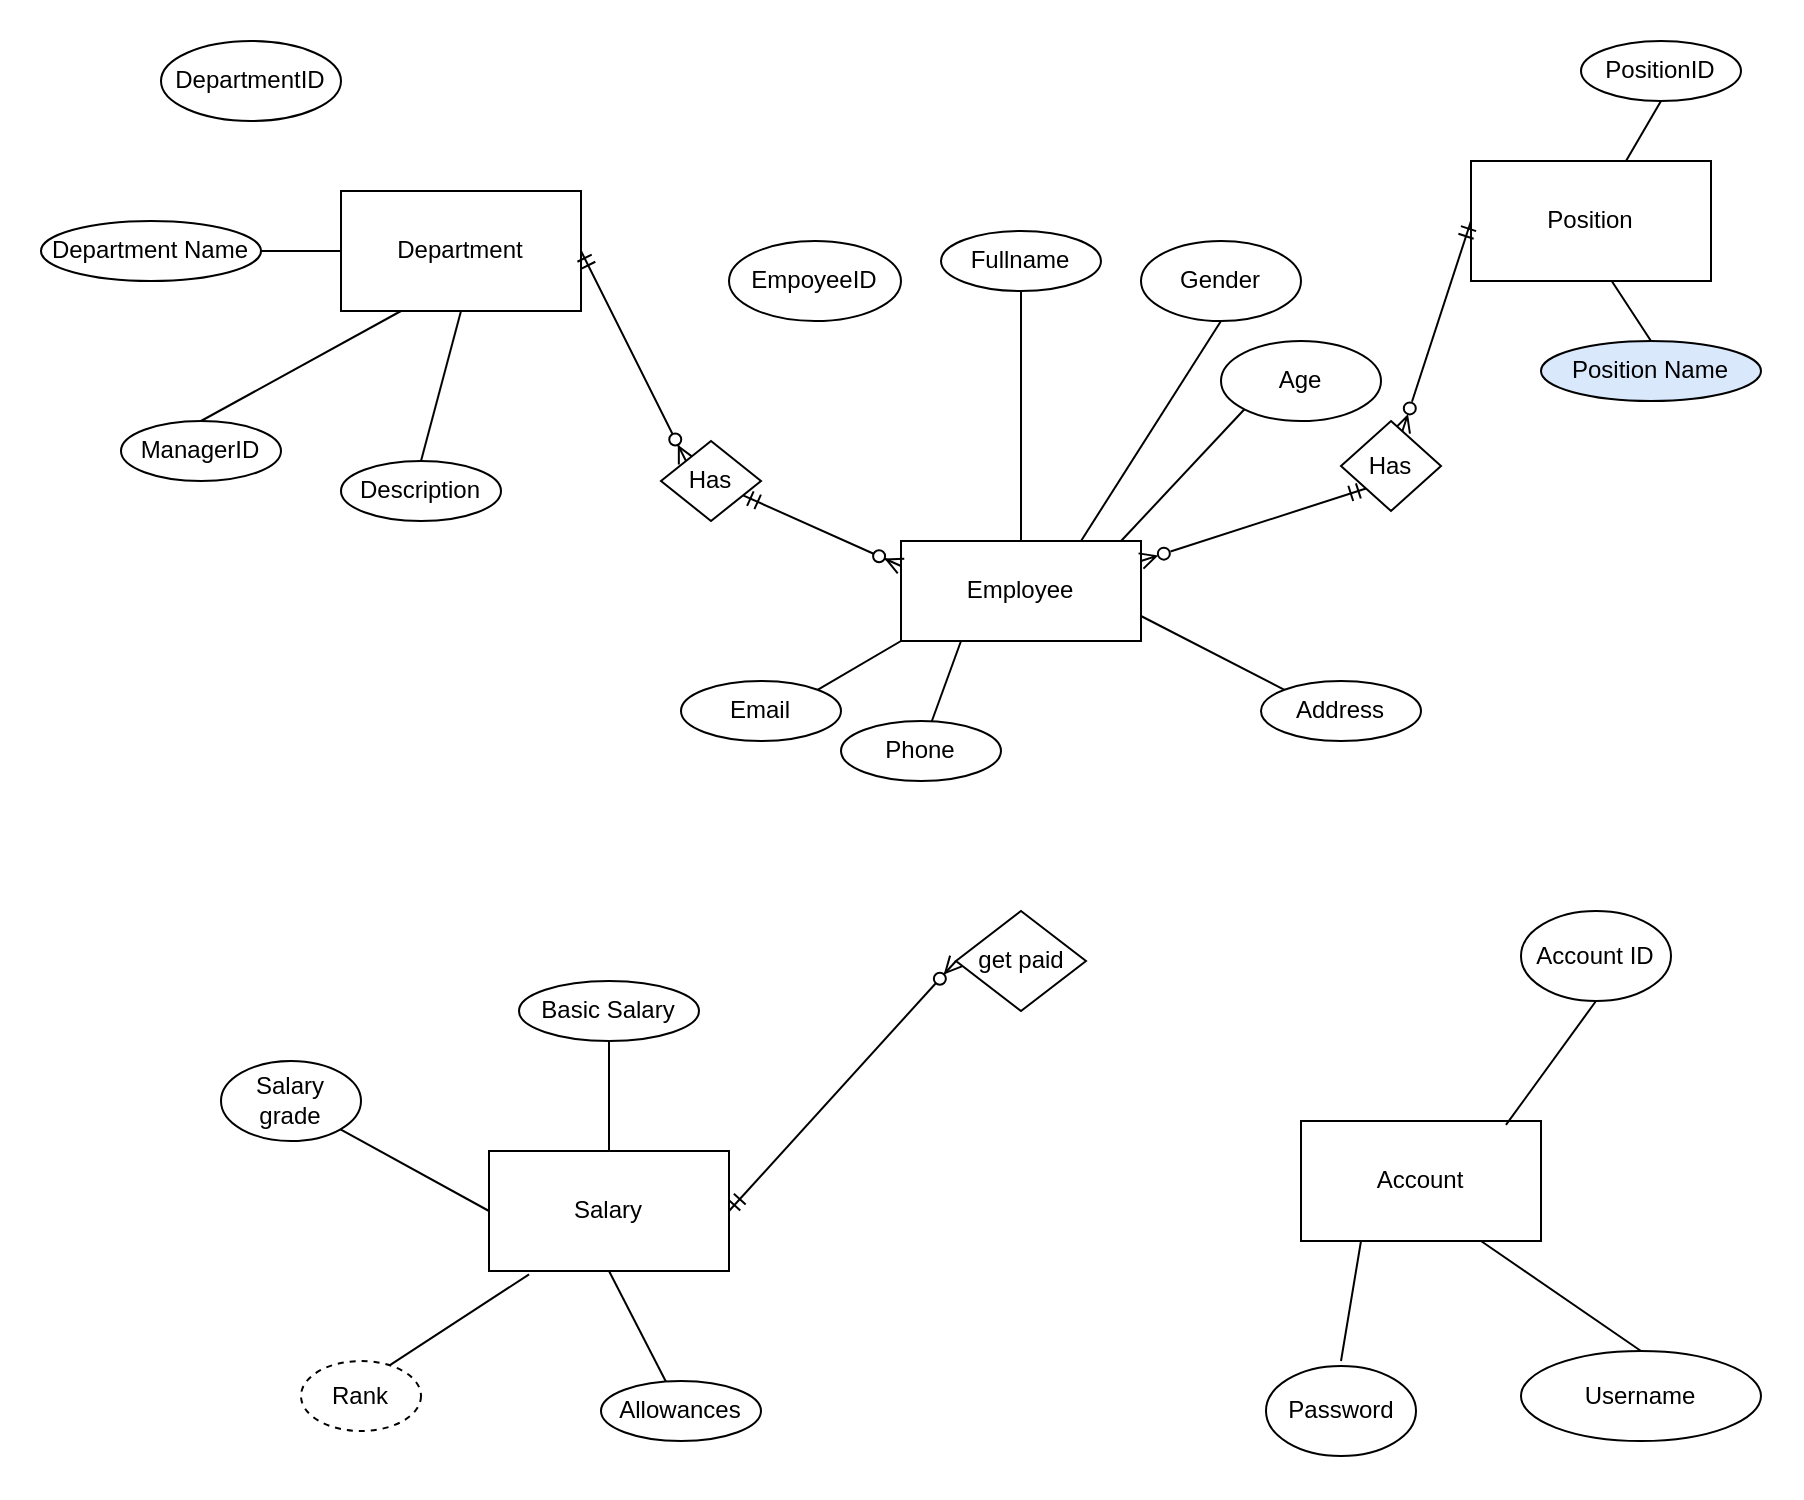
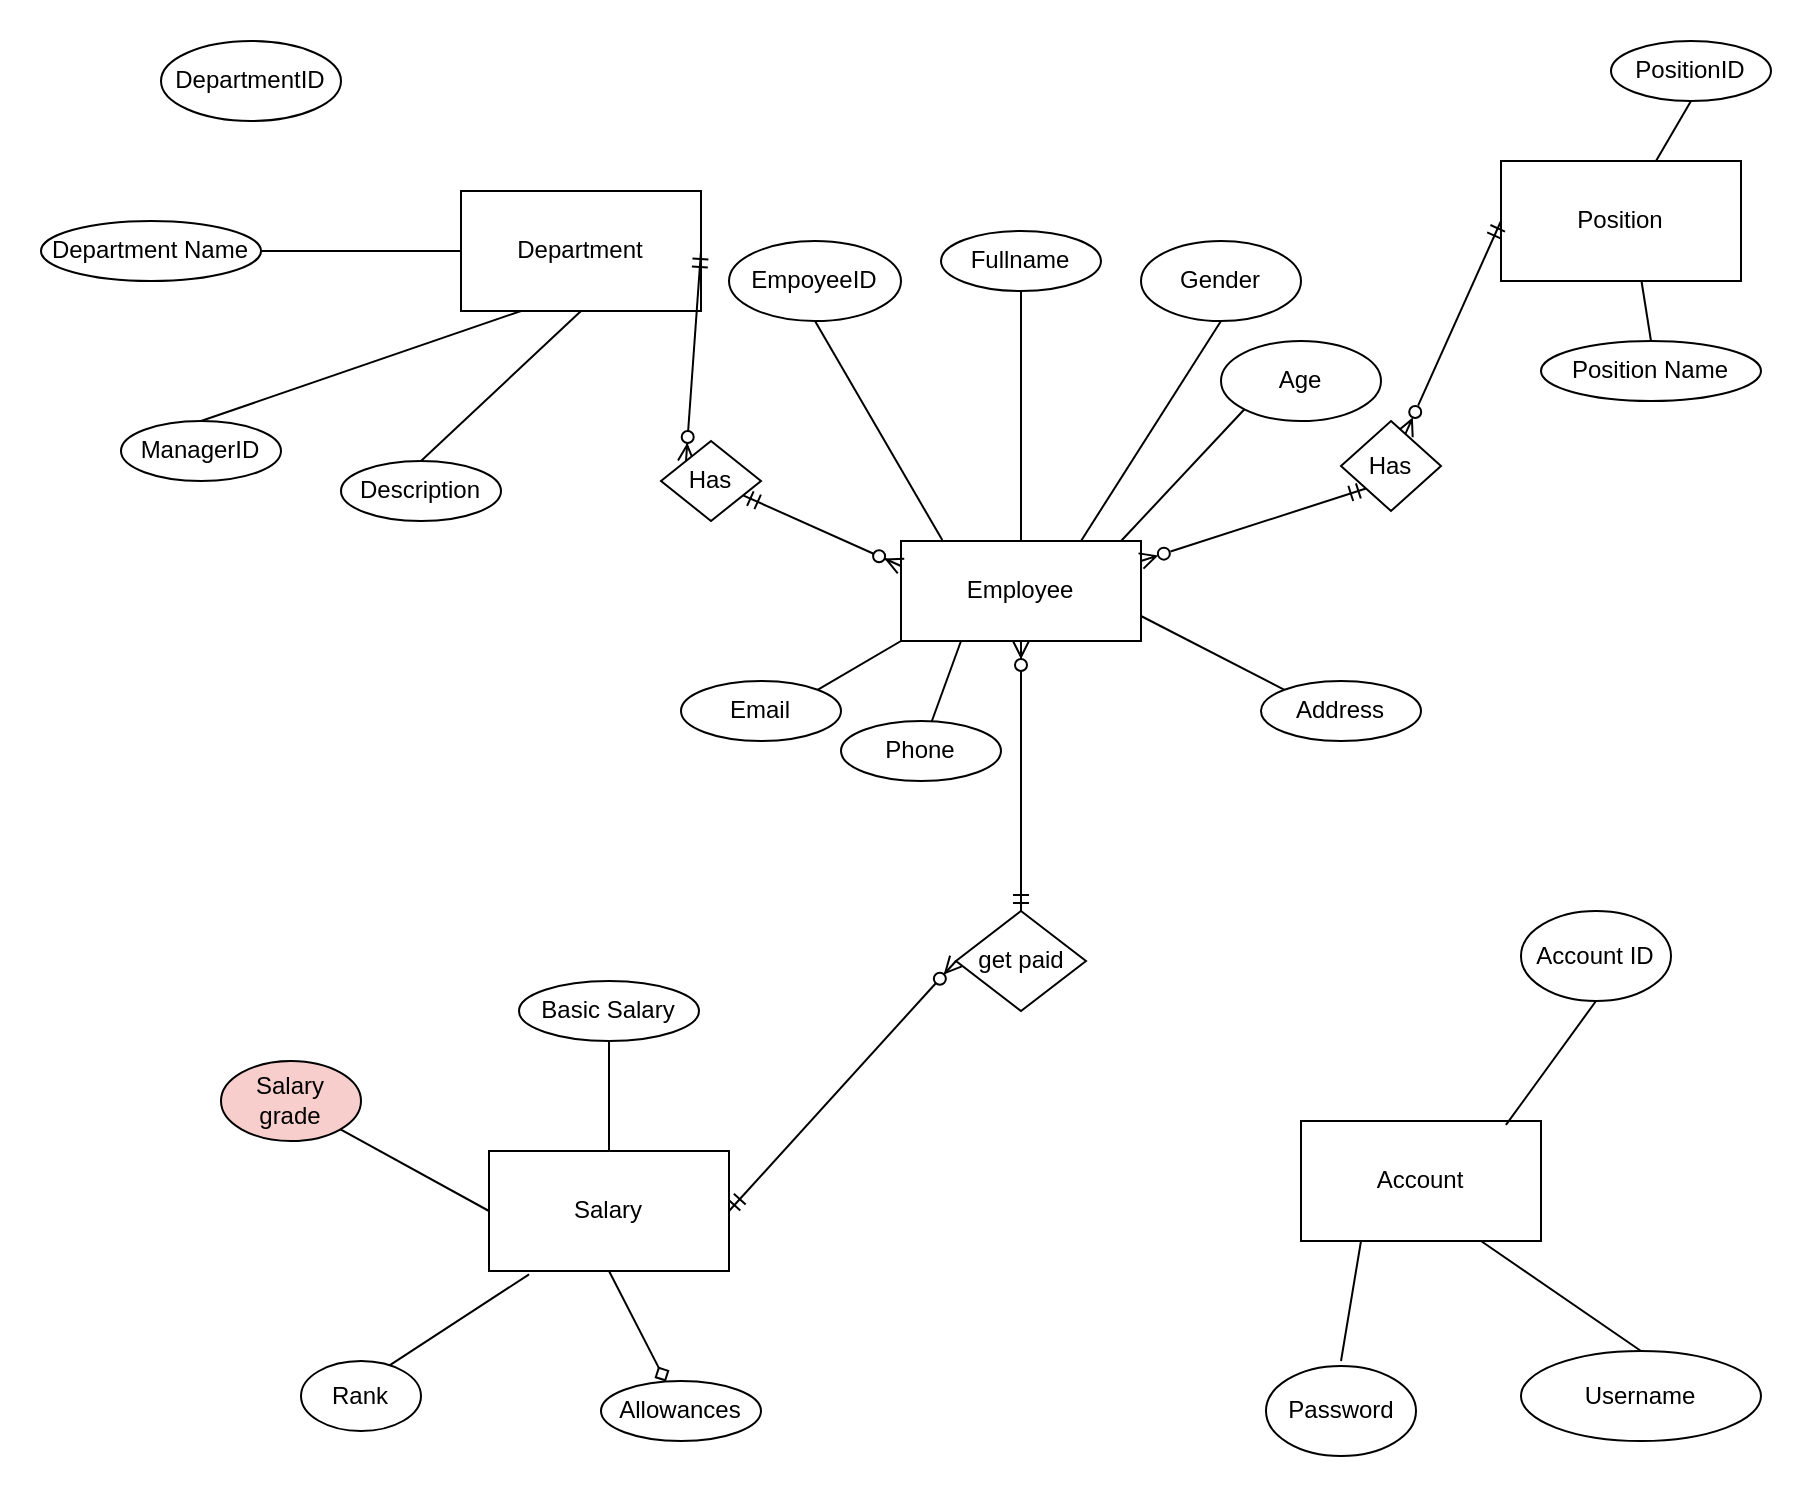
(1661, 71) -> (1691, 71)
(1591, 221) -> (1621, 221)
(461, 251) -> (581, 251)
(1651, 371) -> (1651, 371)
none -> (878, 430)
none -> (1021, 776)
(291, 1101) -> (291, 1101)
(661, 1373) -> (658, 1367)
(361, 1396) -> (361, 1396)
